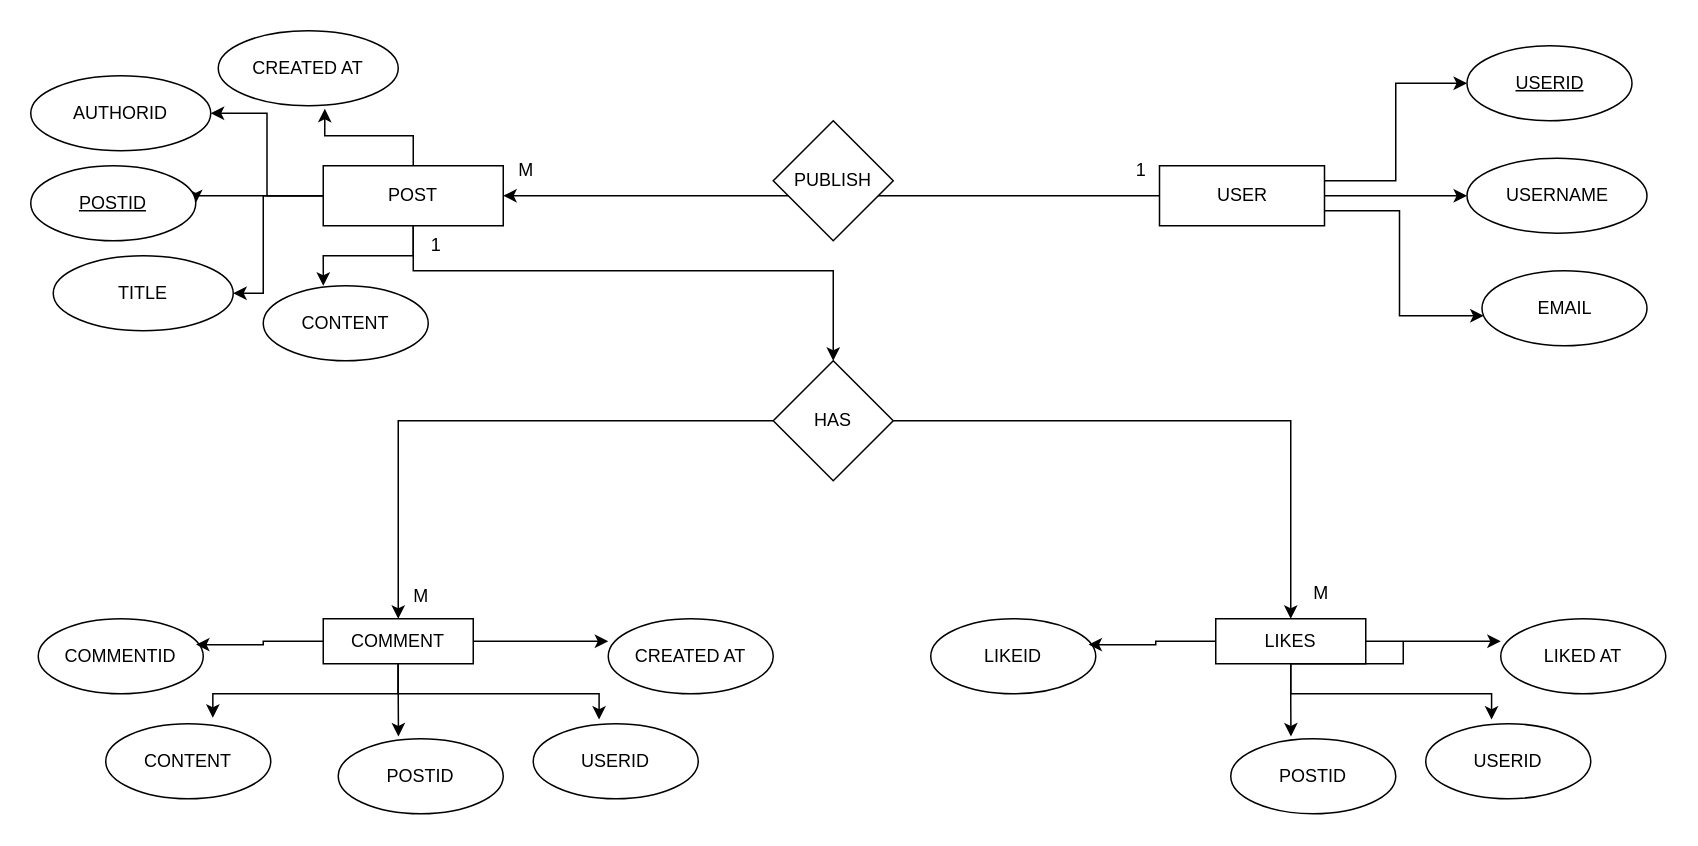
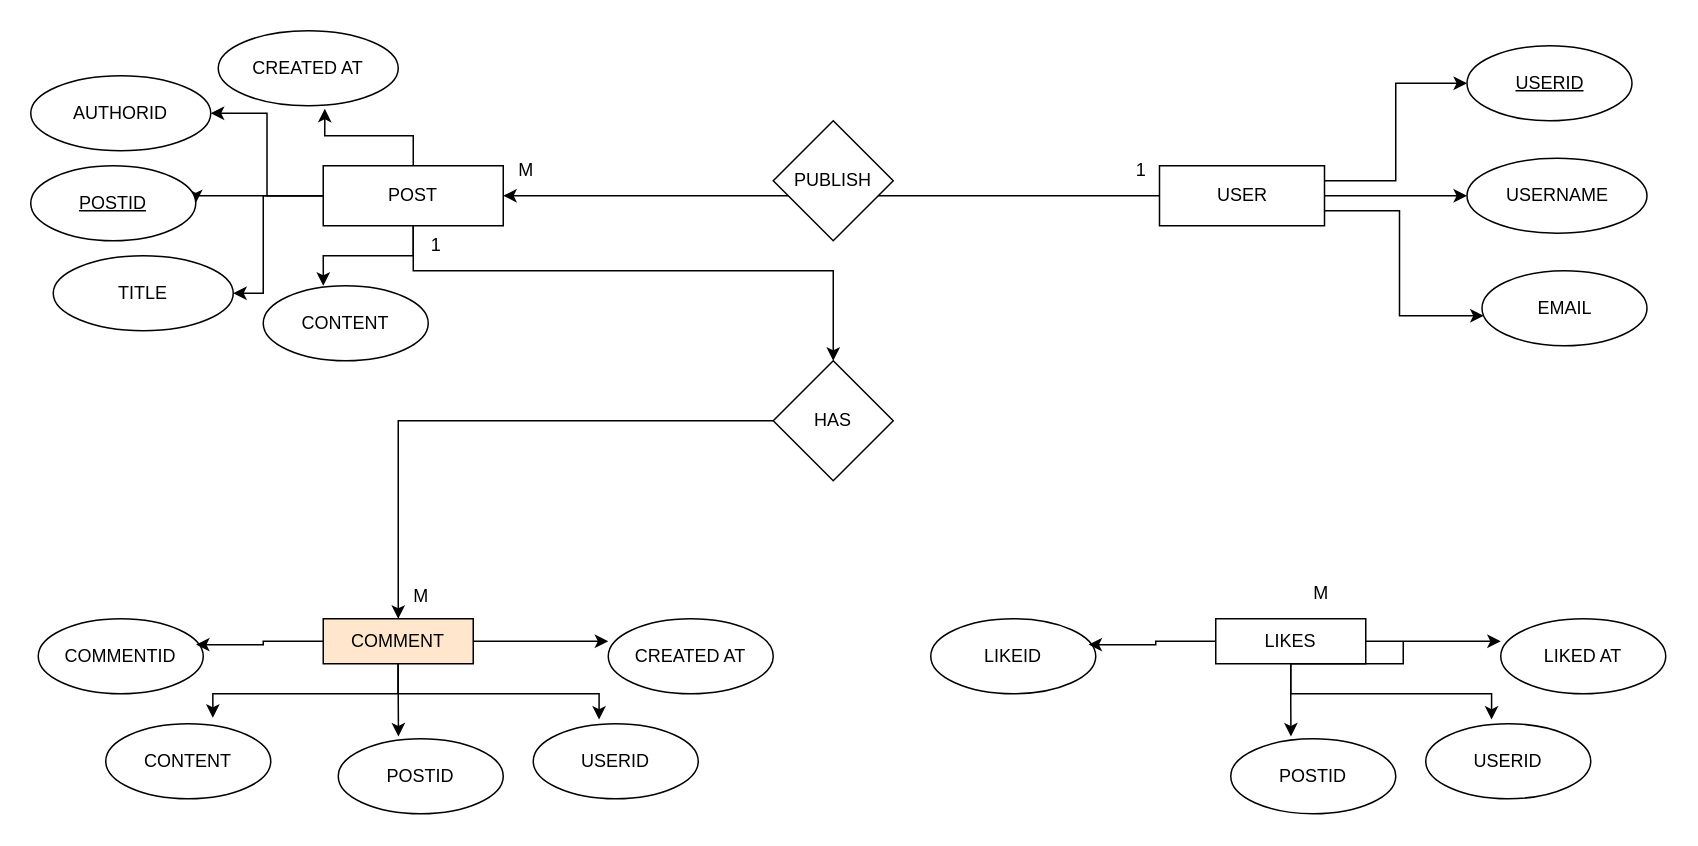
(1186, 421) -> none
(398, 641) -> (398, 641)
